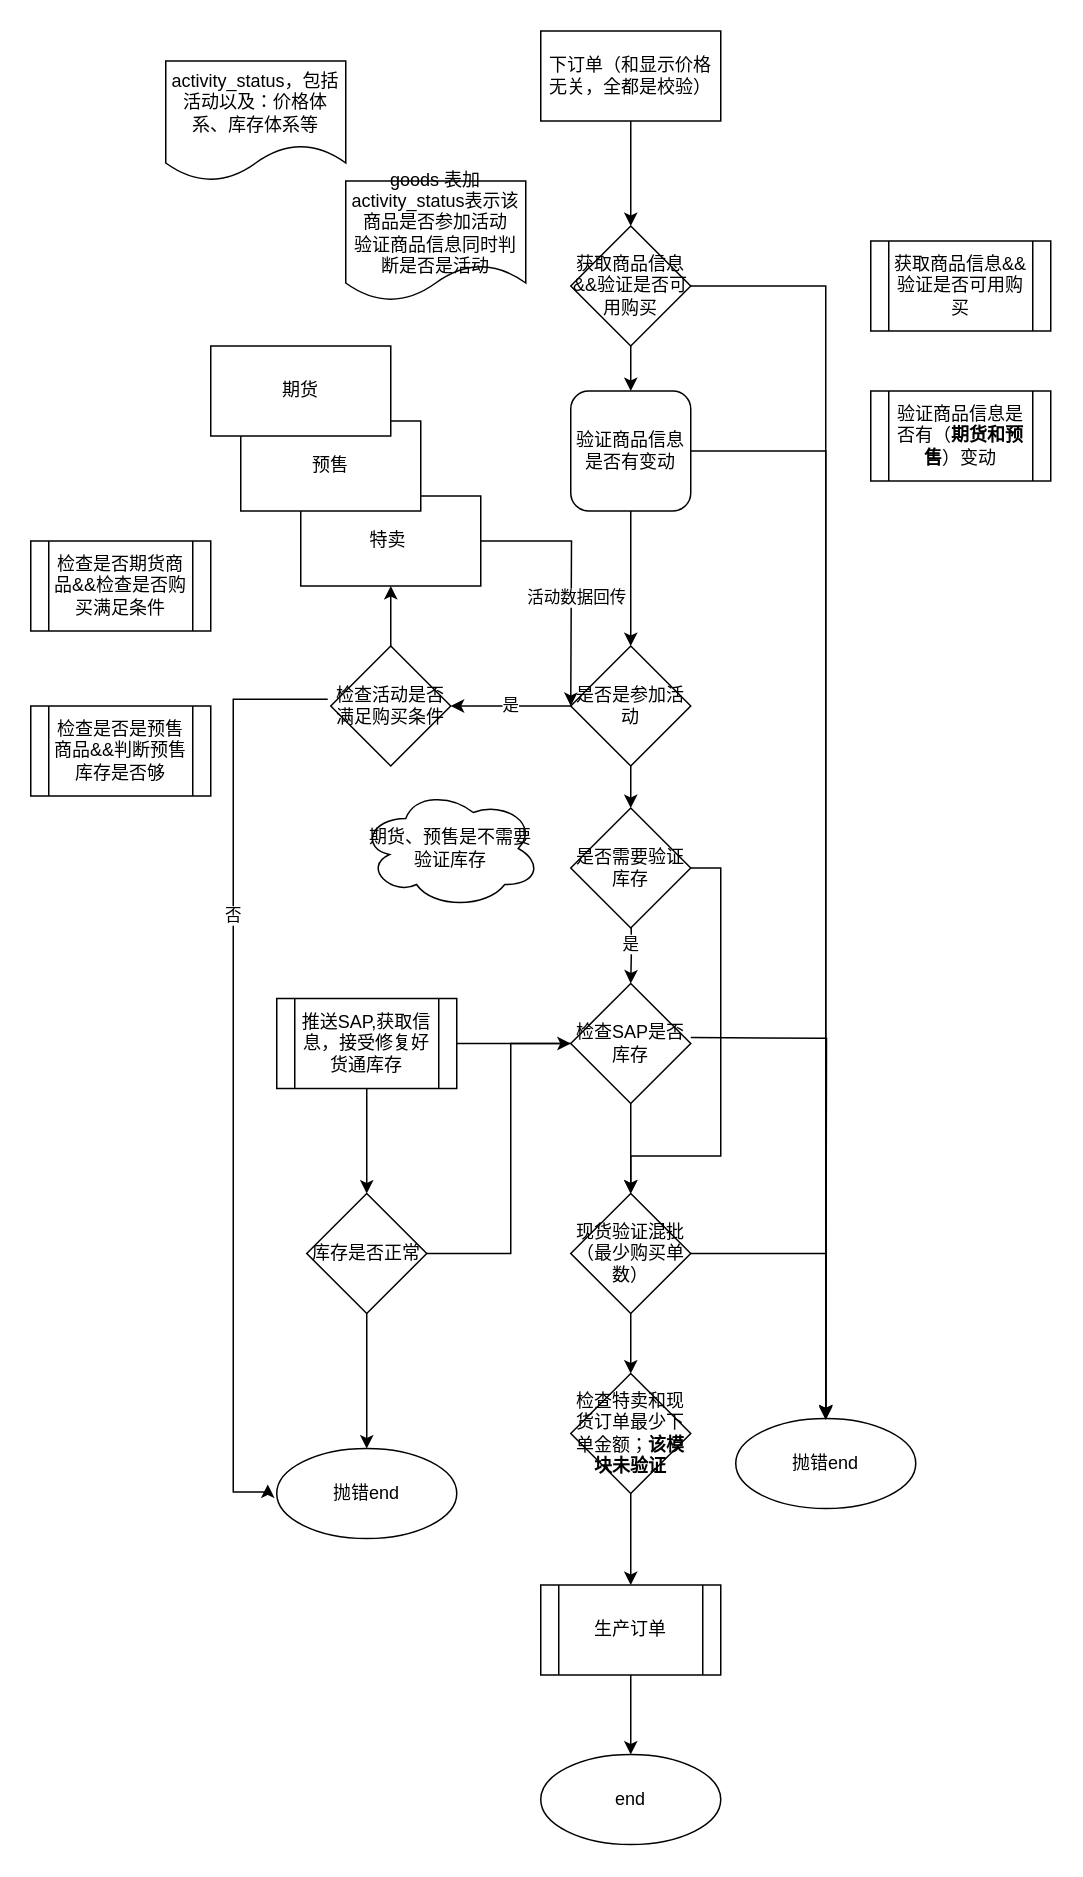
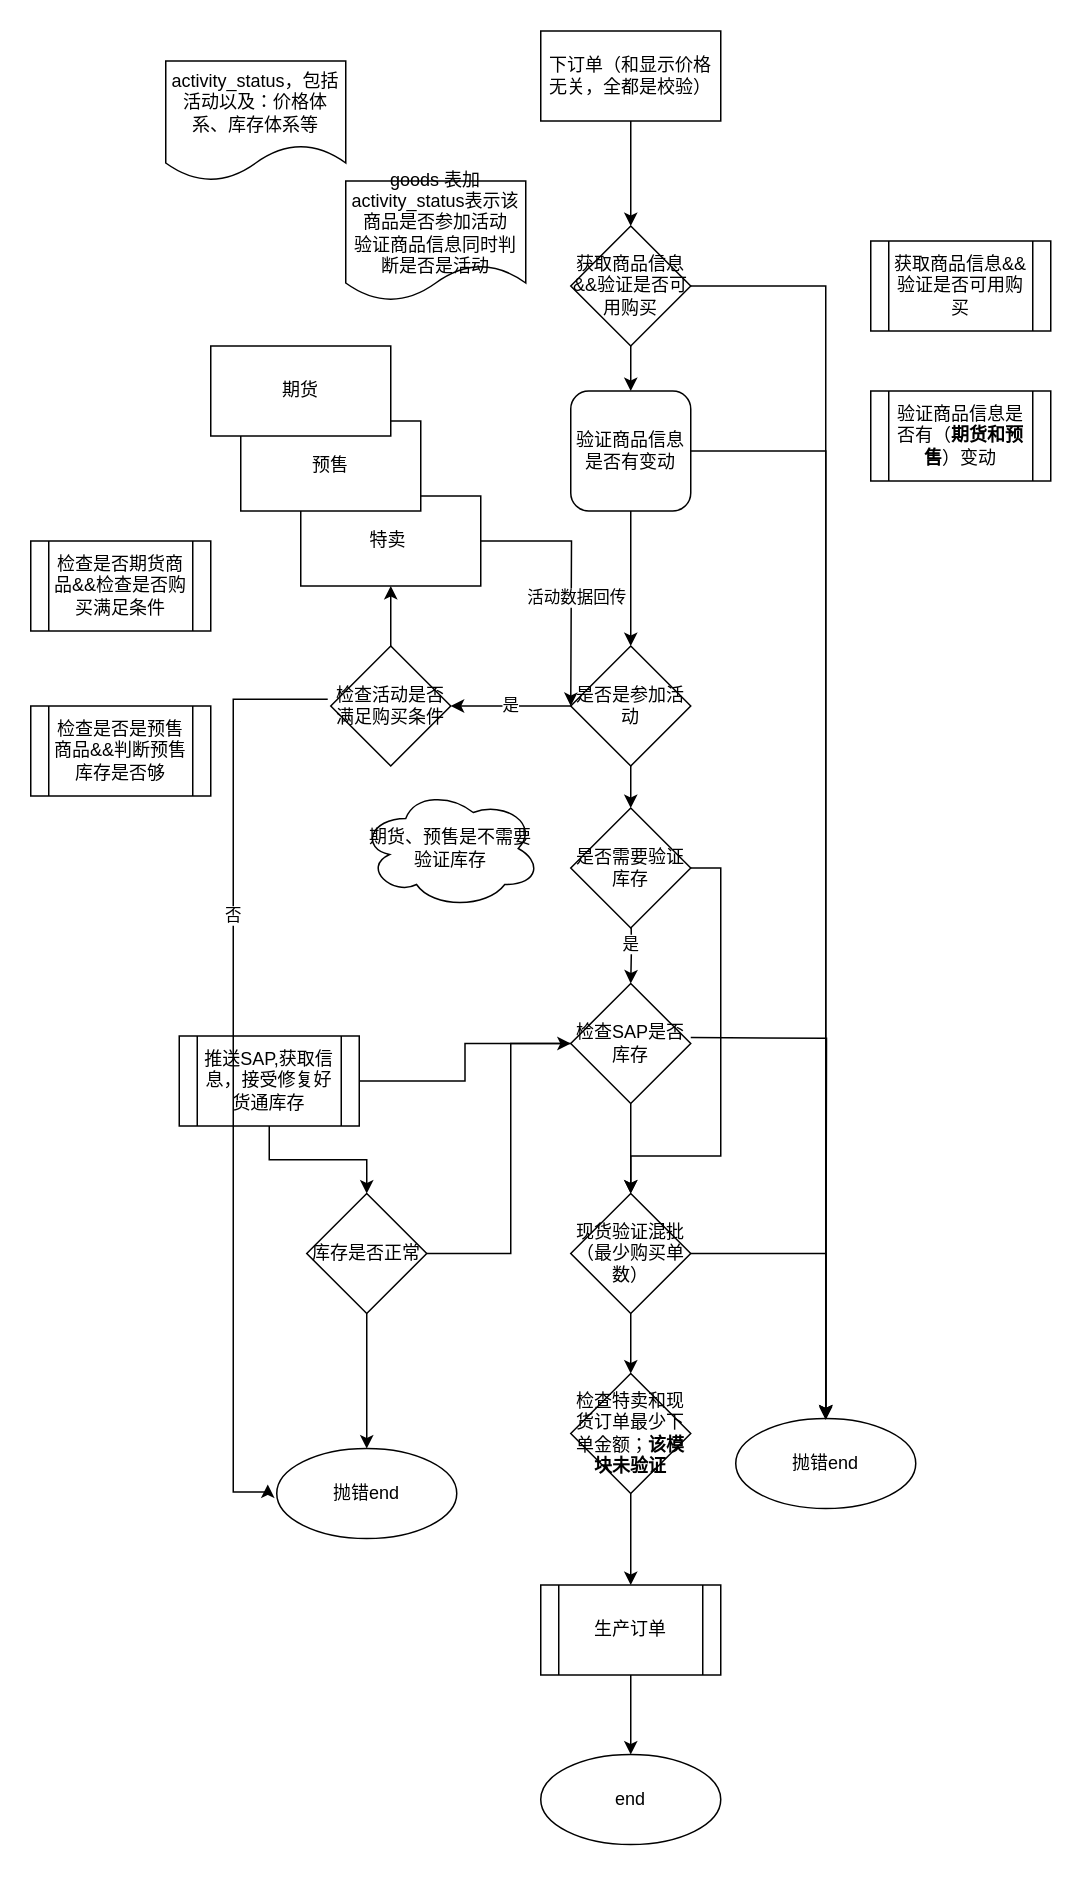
(367, 1043) -> (269, 1081)
